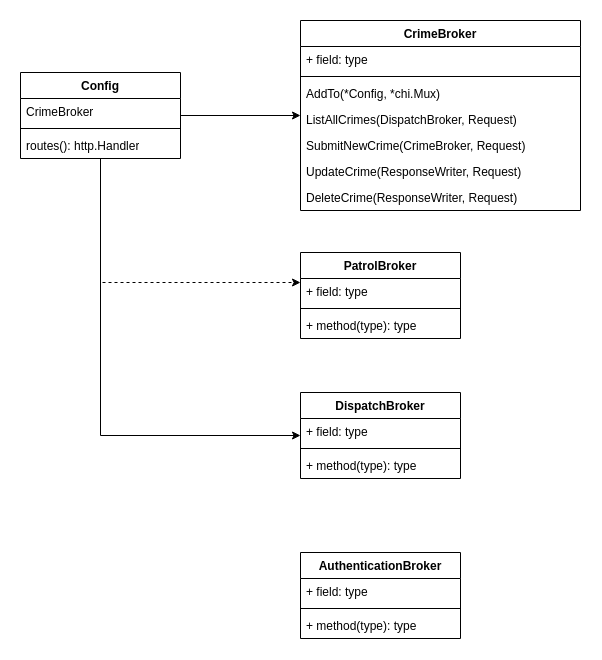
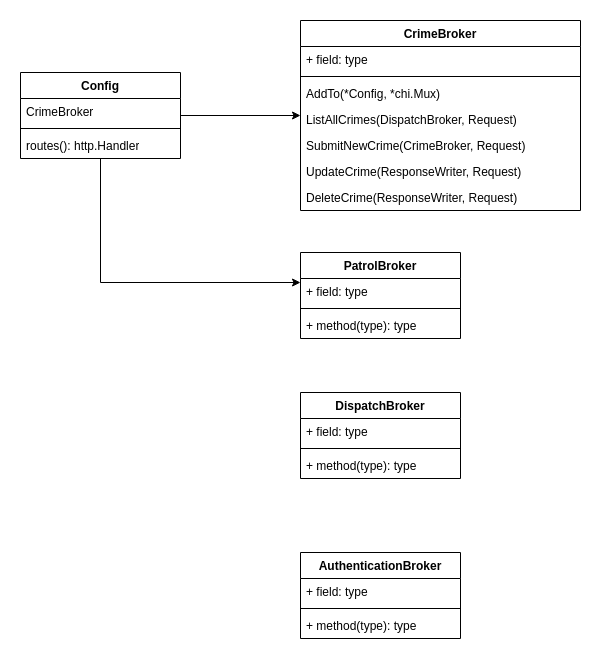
(198, 283) -> (198, 283)
(121, 436) -> none
